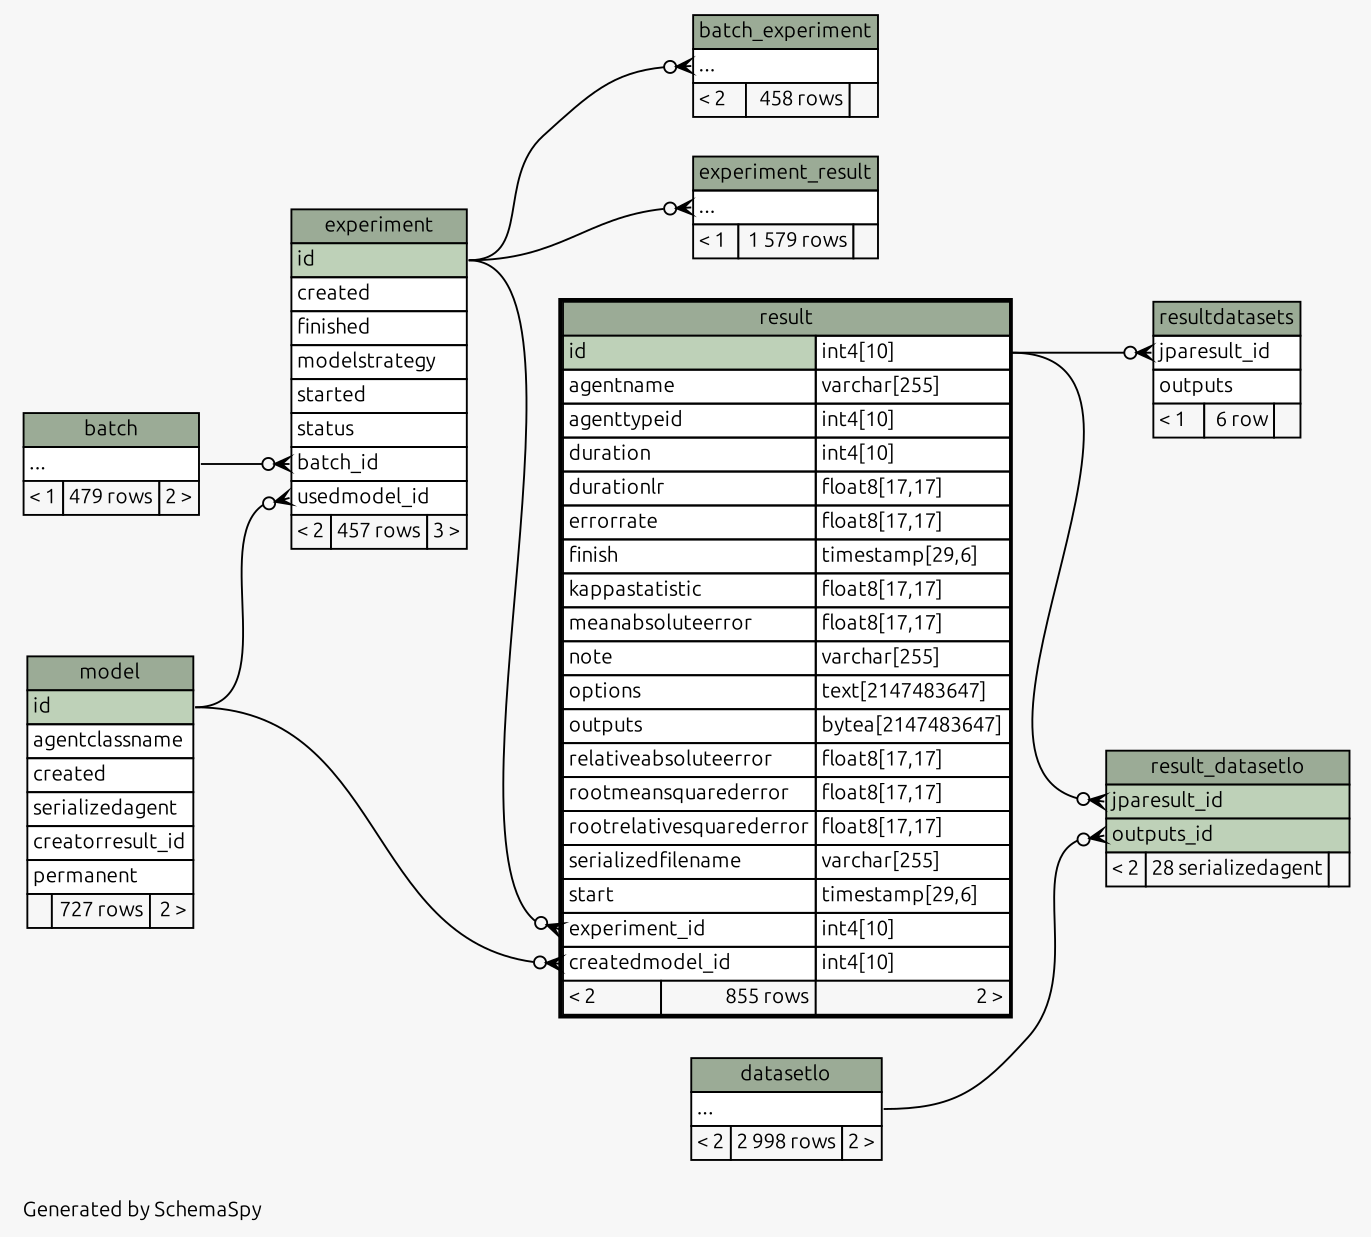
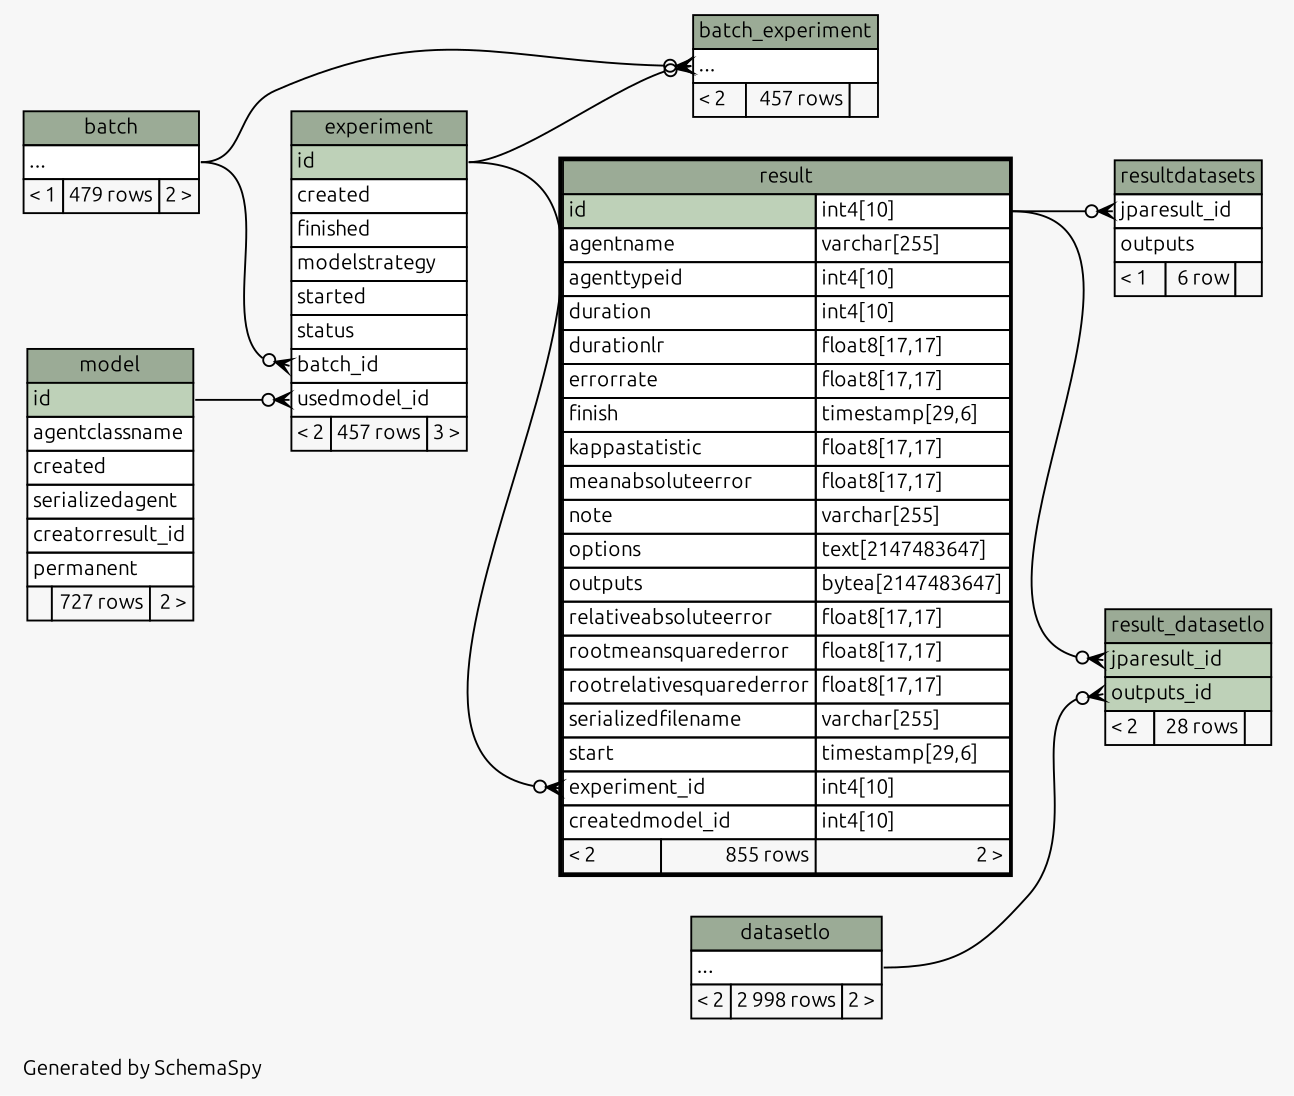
none -> (413, 52)
(802, 99) -> (802, 99)
(786, 207) -> none
(371, 824) -> none
(1237, 869) -> (1202, 727)
